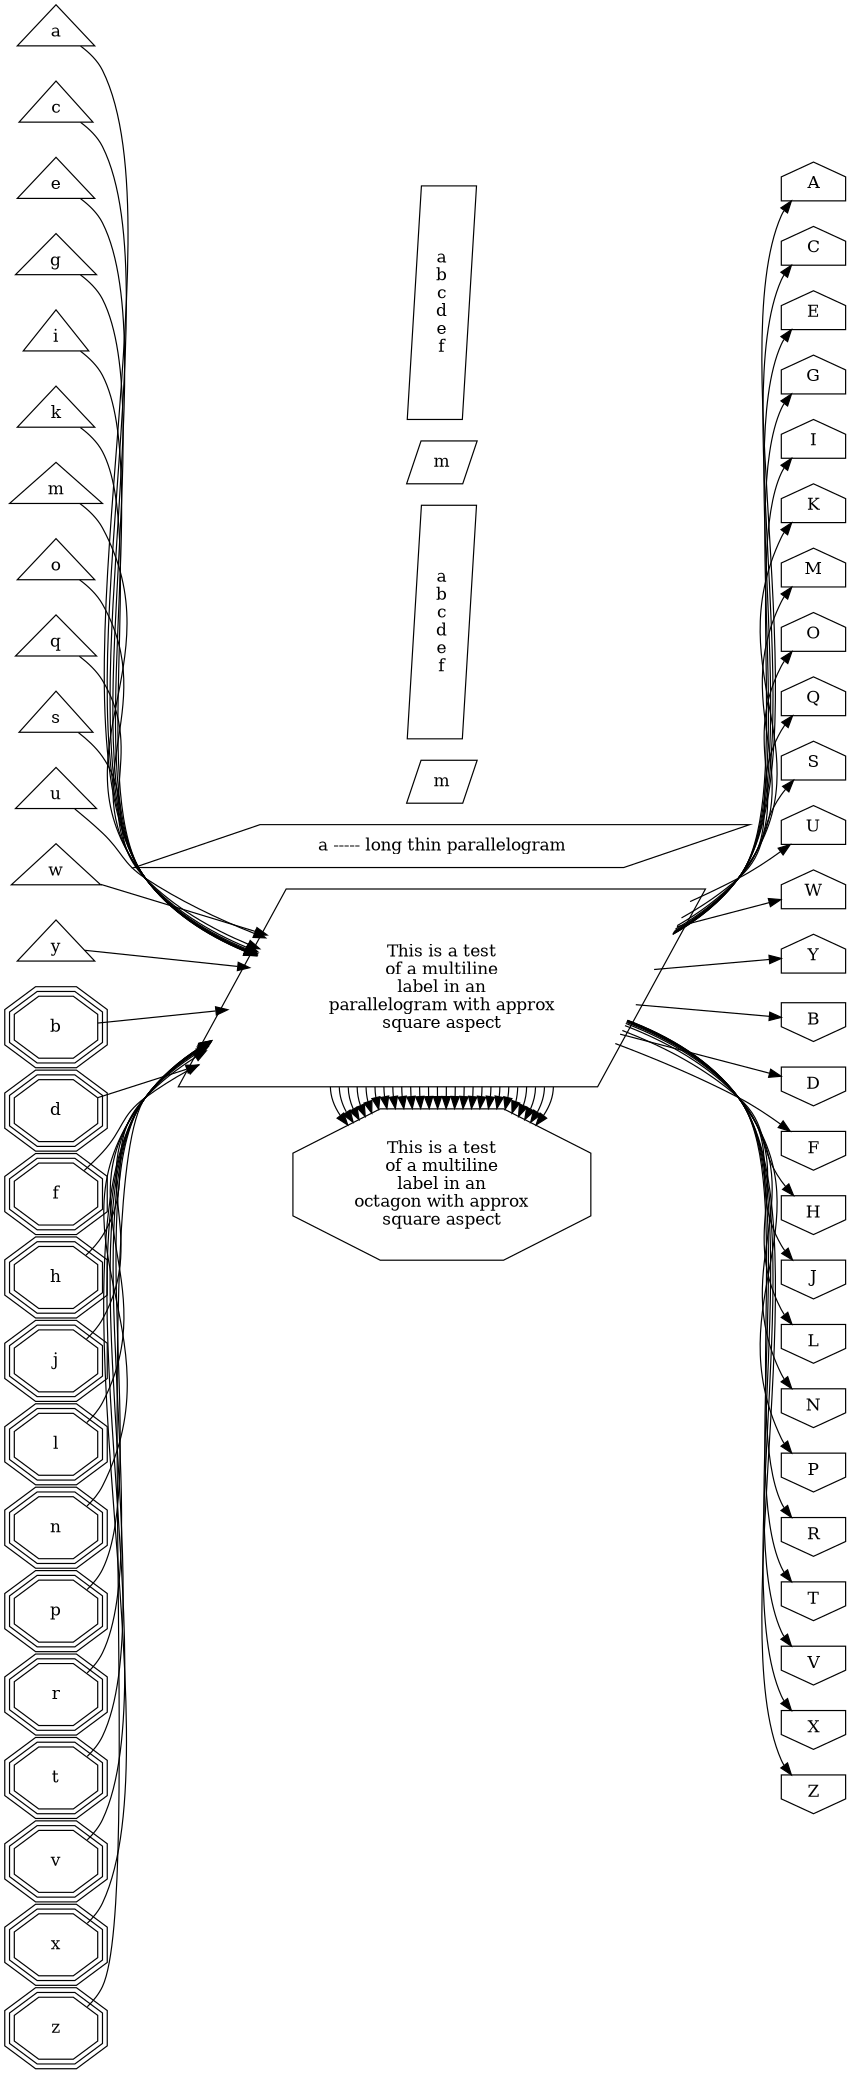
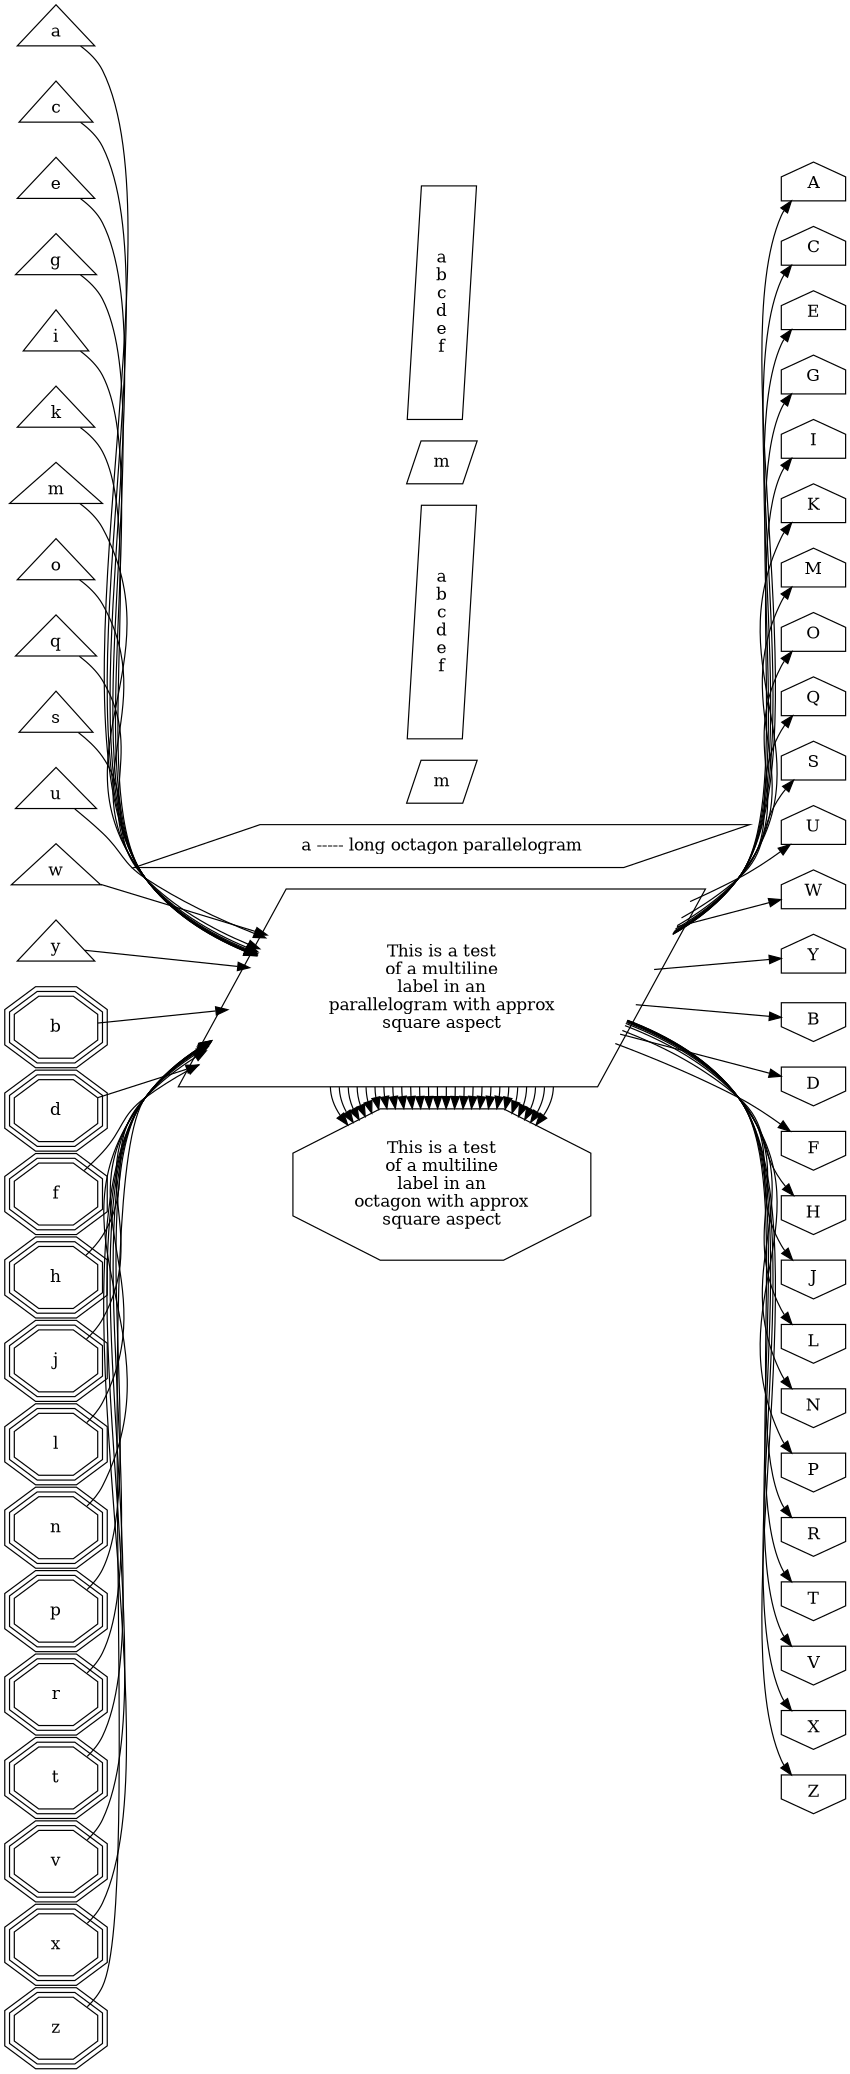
(442, 846) -> (442, 846)
